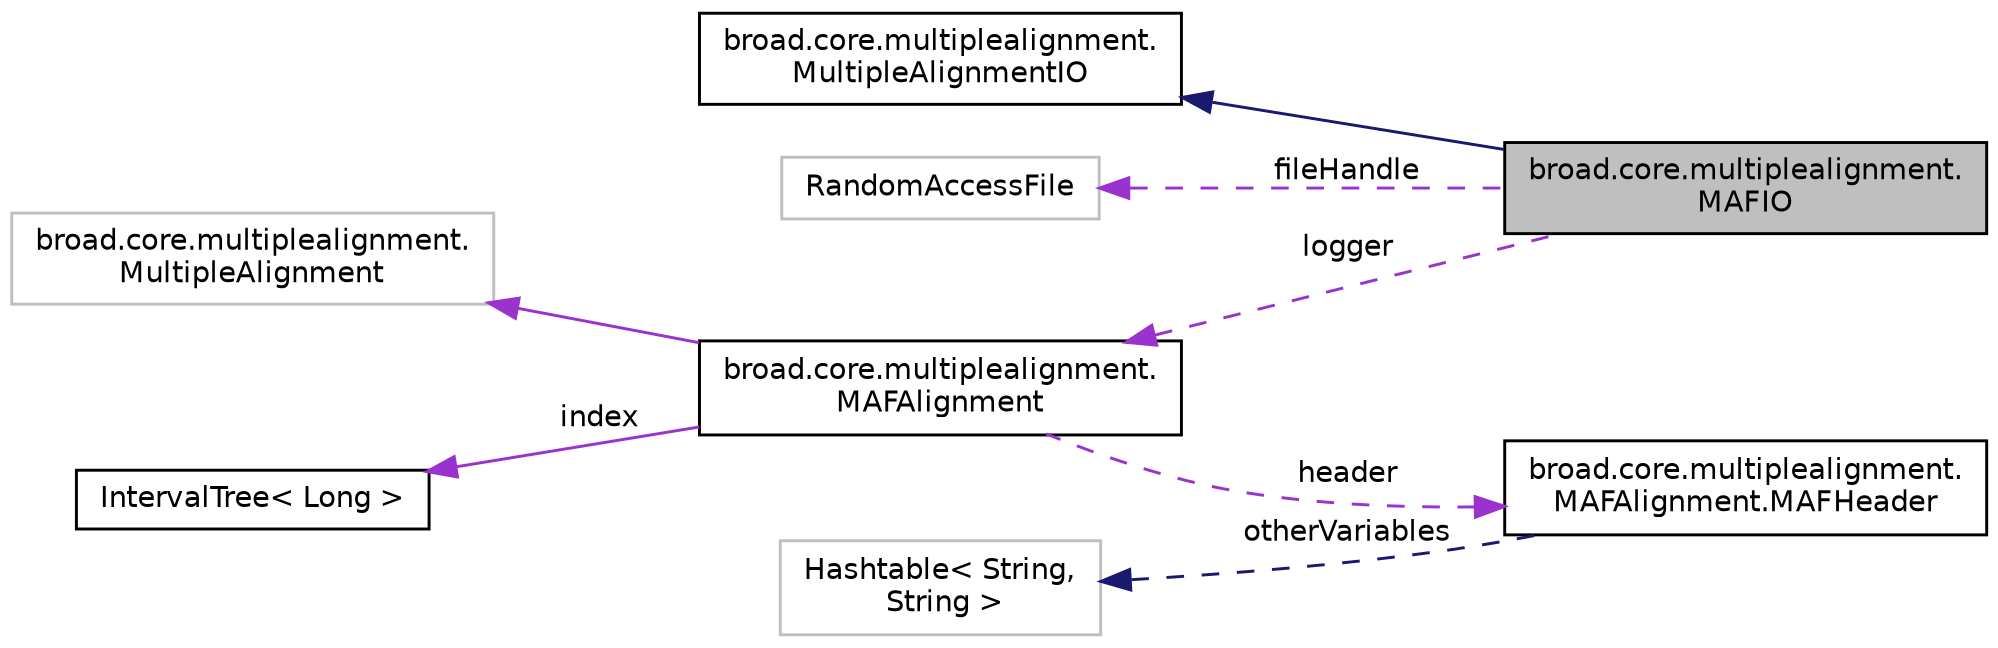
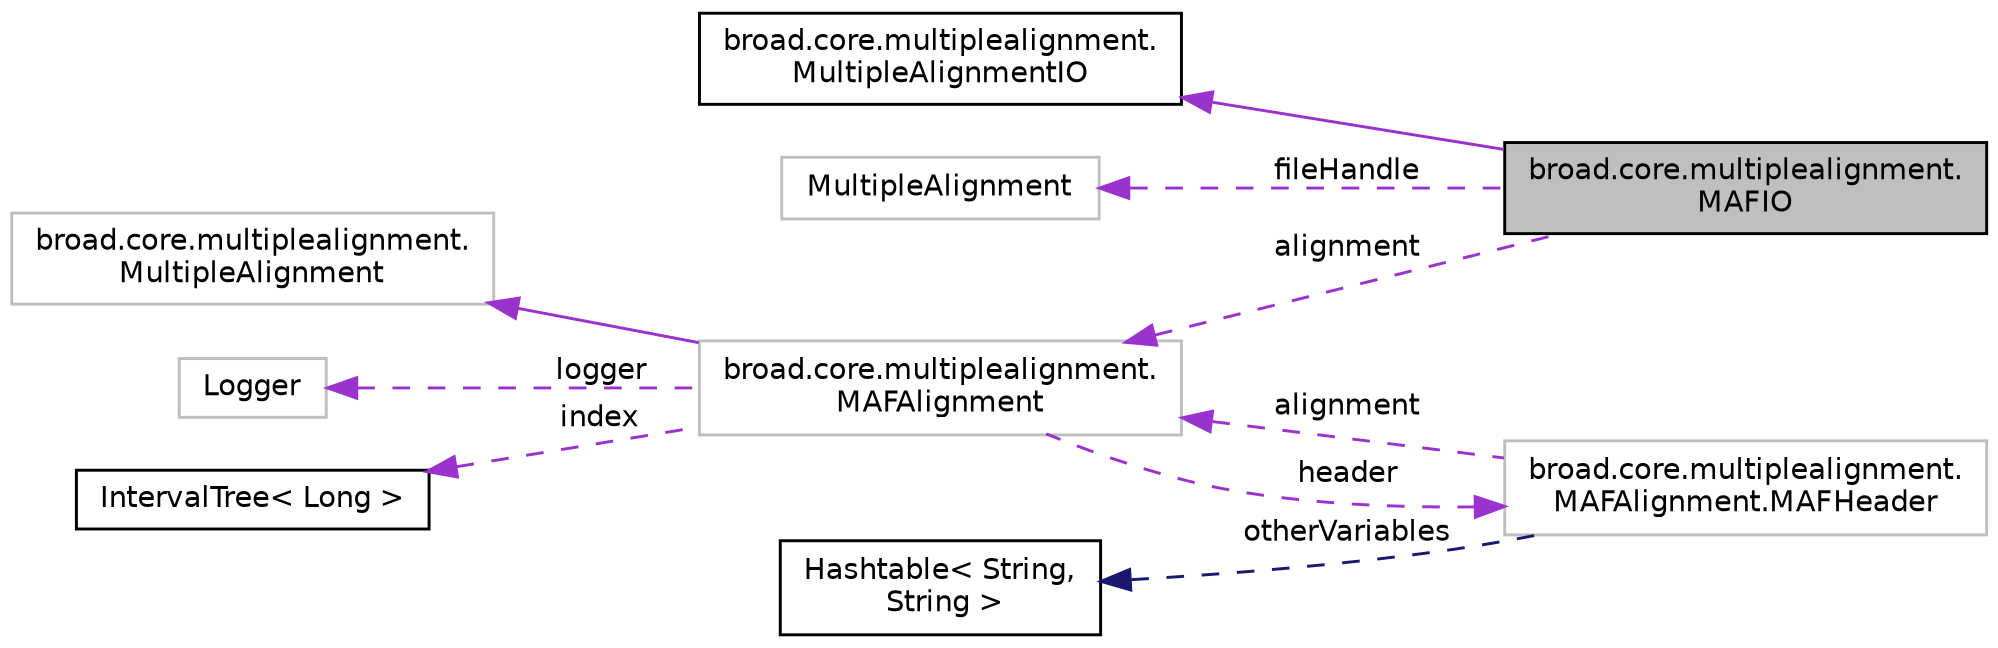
(1358, 126) -> (1358, 126)
(940, 188) -> (940, 188)
(1343, 248) -> (1343, 248)
none -> (253, 388)
(940, 388) -> (940, 388)
none -> (1358, 440)
(578, 447) -> (578, 447)
(1746, 488) -> (1746, 488)
(940, 588) -> (940, 588)
